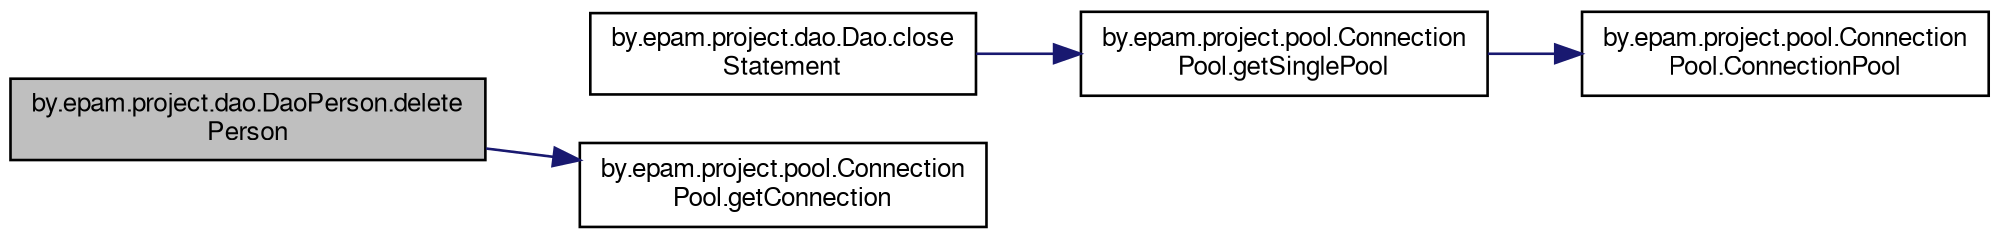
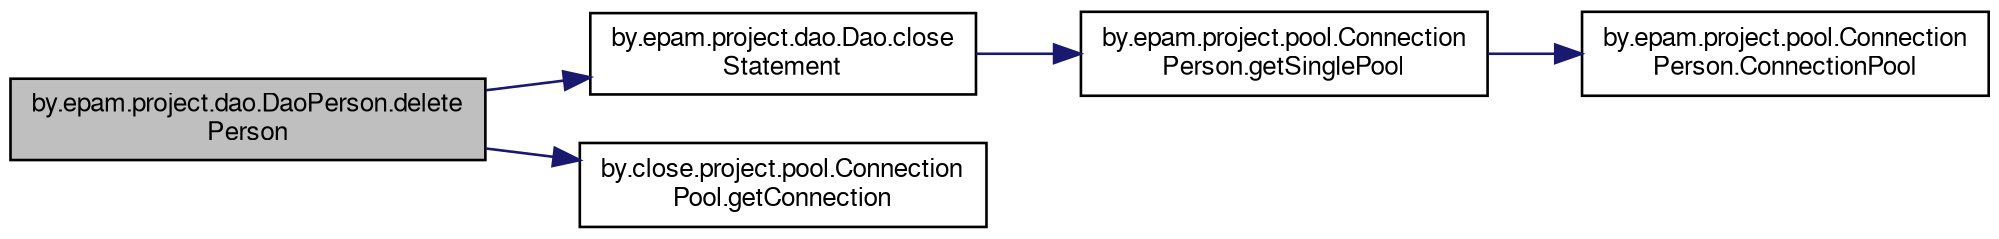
(1284, 54) -> (1284, 54)
(1785, 54) -> (1785, 54)
none -> (525, 85)
(783, 185) -> (783, 185)
